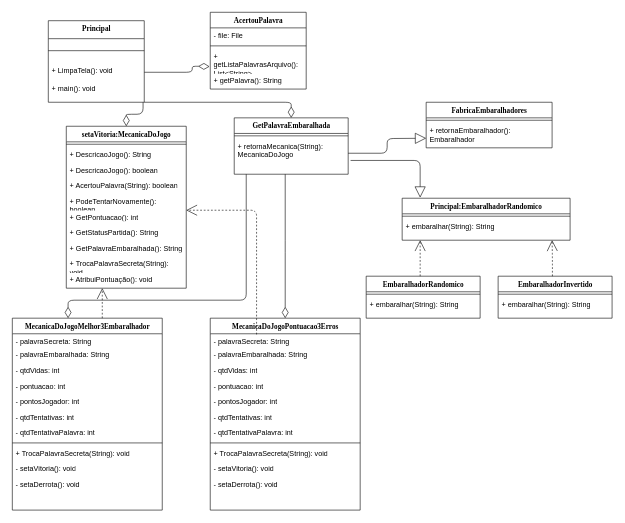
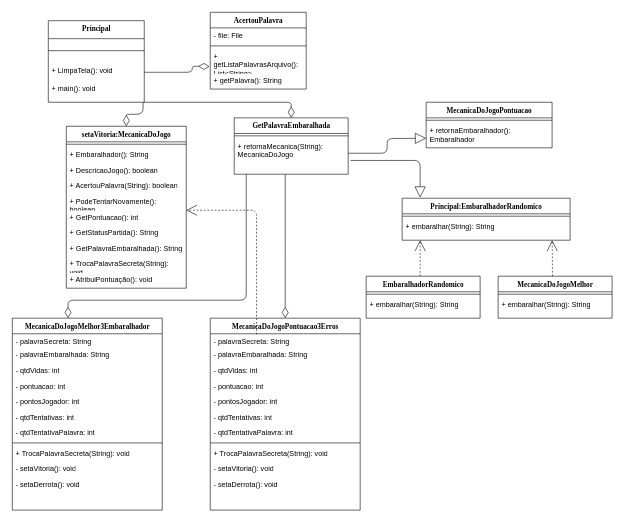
(490, 111) -> (490, 111)
(116, 155) -> (114, 155)
(556, 285) -> (556, 285)
(102, 303) -> none
